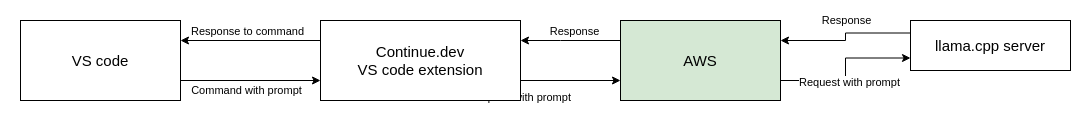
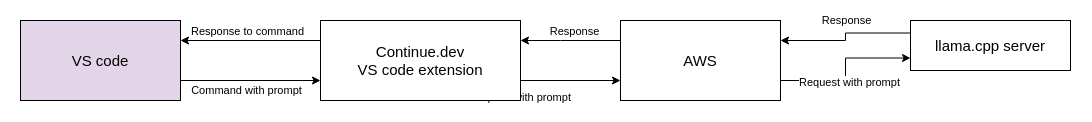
(101, 61) -> (101, 61)
(701, 61) -> (701, 61)
